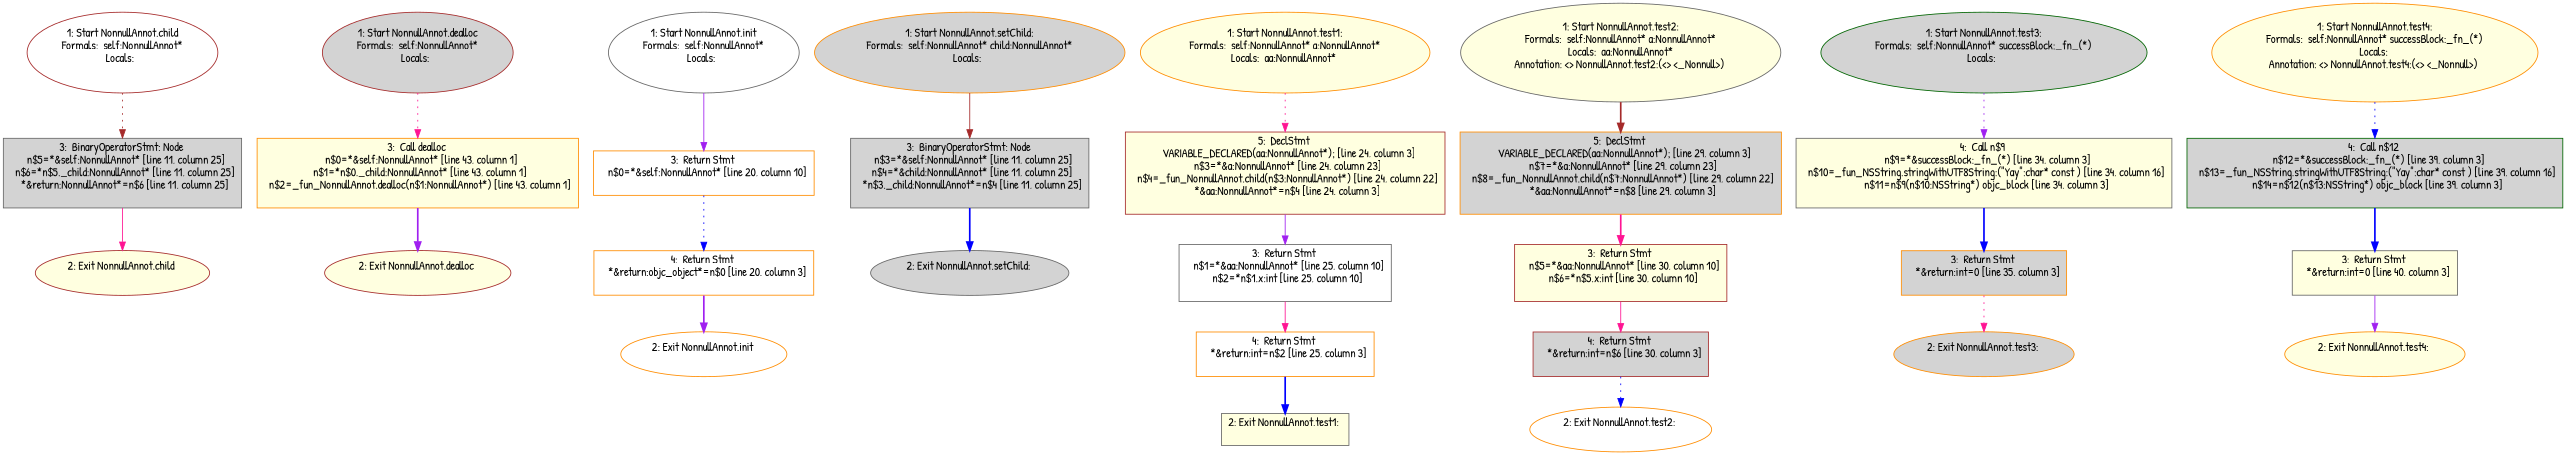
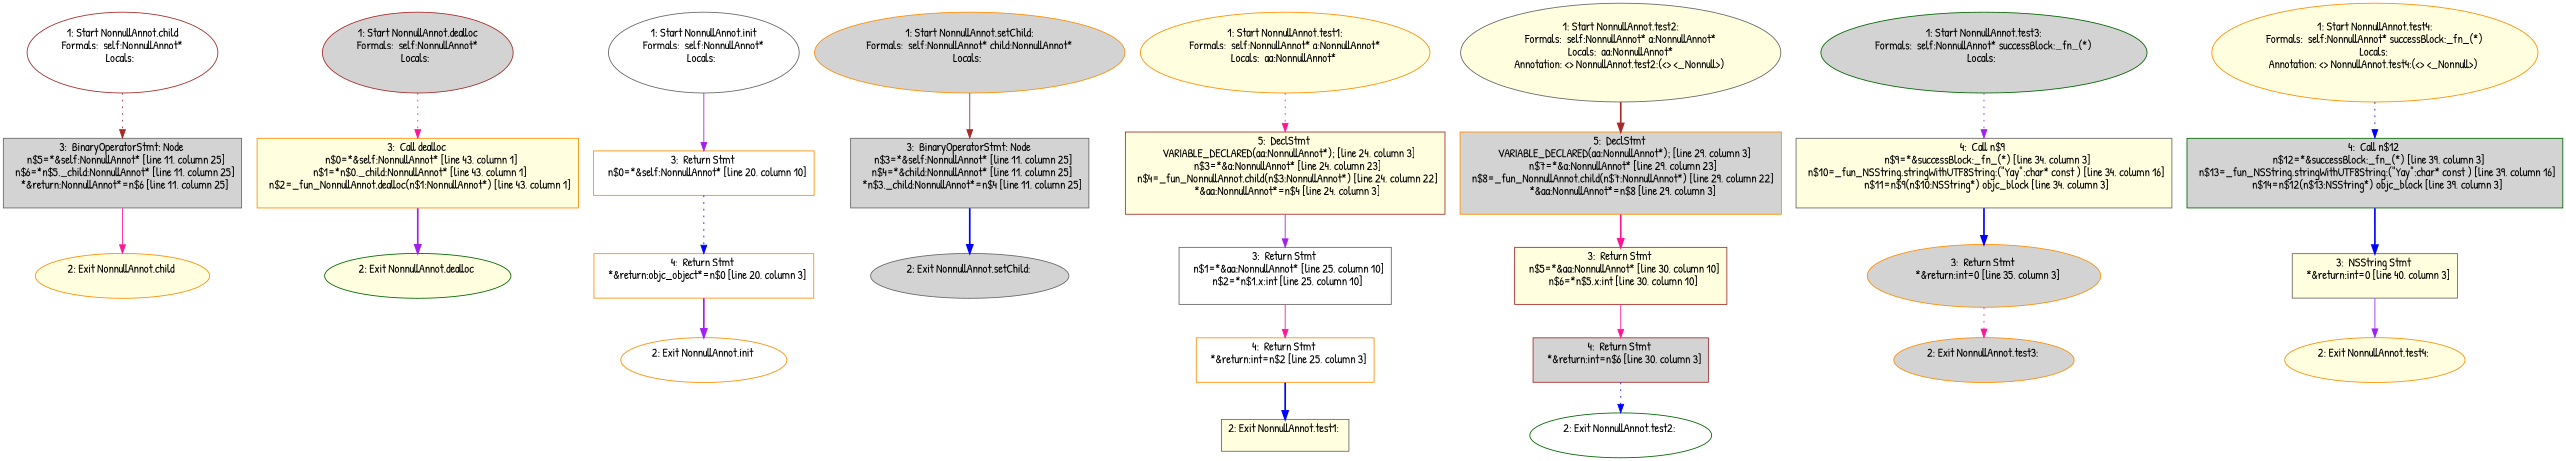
(122, 273) -> (122, 276)
(418, 273) -> (418, 276)
(1984, 273) -> (1984, 276)
(2375, 273) -> (2375, 276)
(1621, 430) -> (1621, 435)
